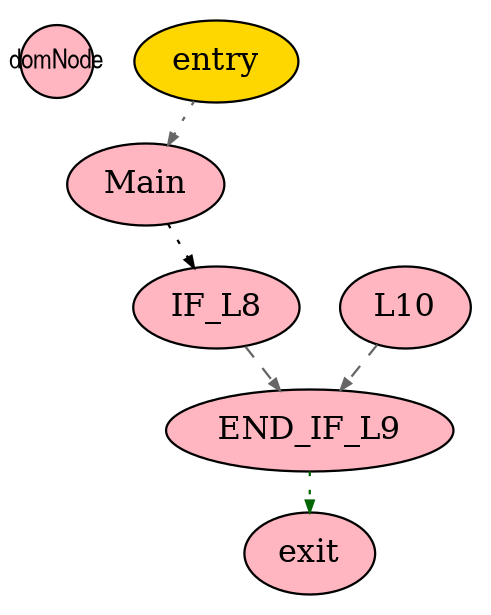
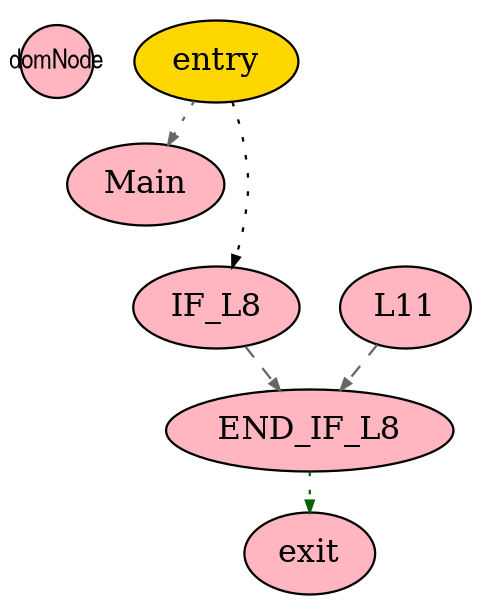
(178, 241) -> (248, 179)
(405, 308) -> (405, 308)
(310, 430) -> (310, 430)
